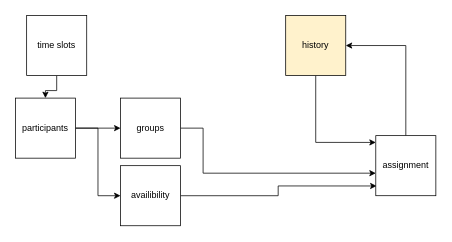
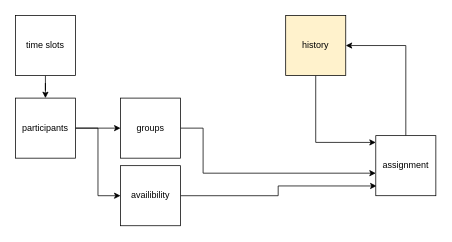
(57, 45) -> (45, 45)
